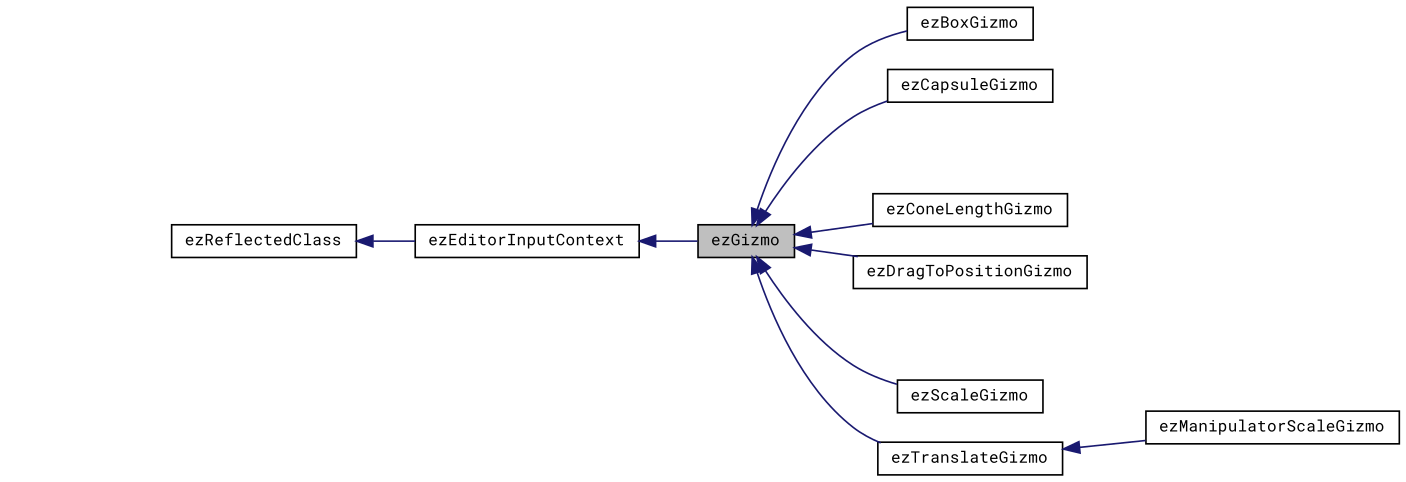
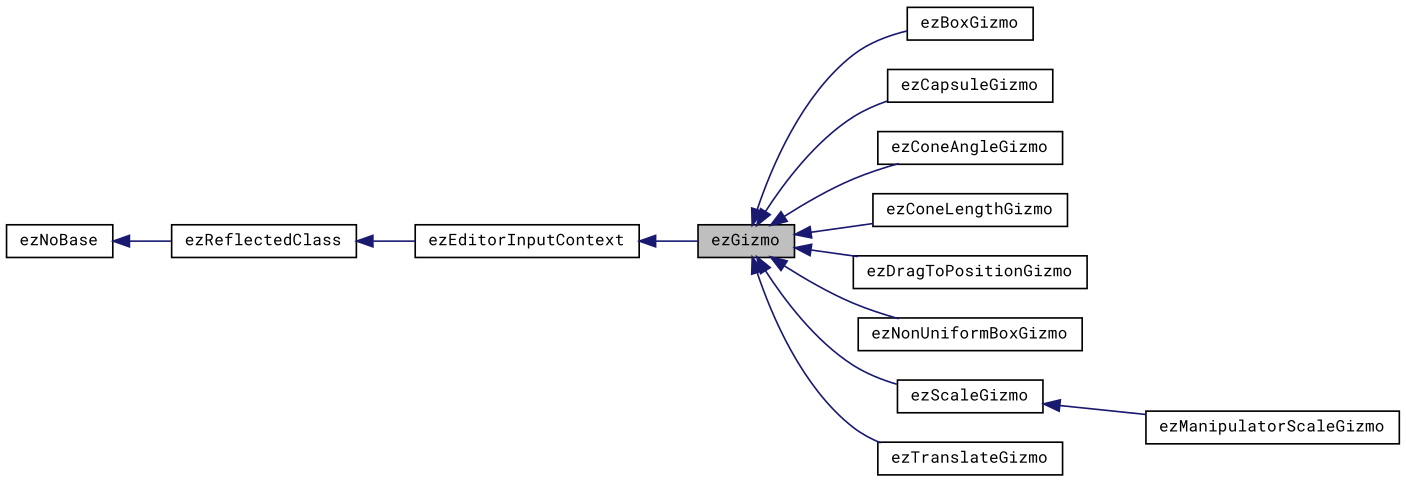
none -> (970, 148)
none -> (60, 241)
none -> (970, 334)
(1113, 444) -> (1103, 410)
